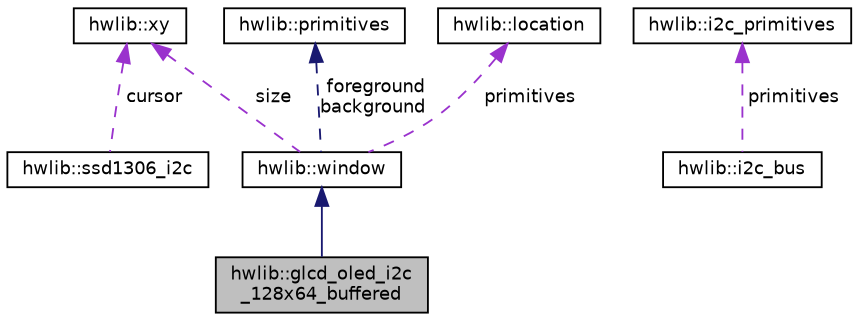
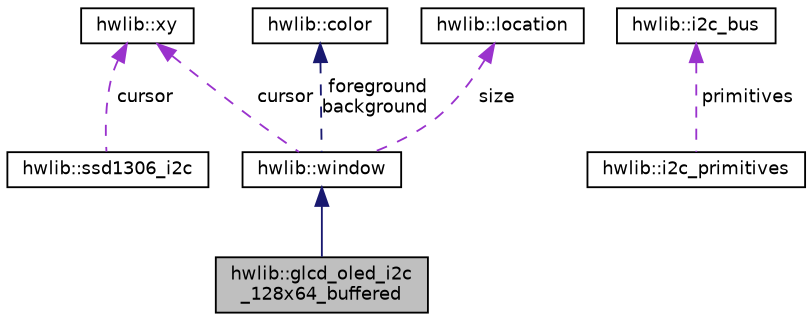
(314, 26) -> (320, 26)
(271, 98) -> (283, 98)
(528, 98) -> (494, 98)
(742, 107) -> (696, 107)
